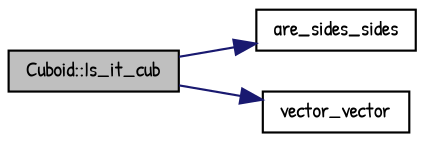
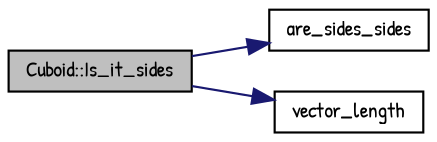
(94, 71) -> (100, 71)
(336, 112) -> (349, 112)
